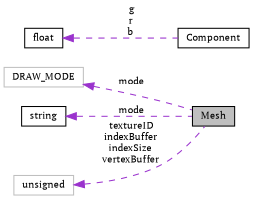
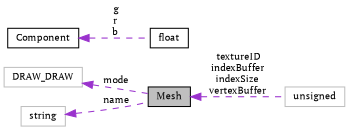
(126, 38) -> (120, 38)
(44, 77) -> (43, 77)
(131, 111) -> (115, 100)
(44, 116) -> (43, 116)
(152, 169) -> (243, 97)
